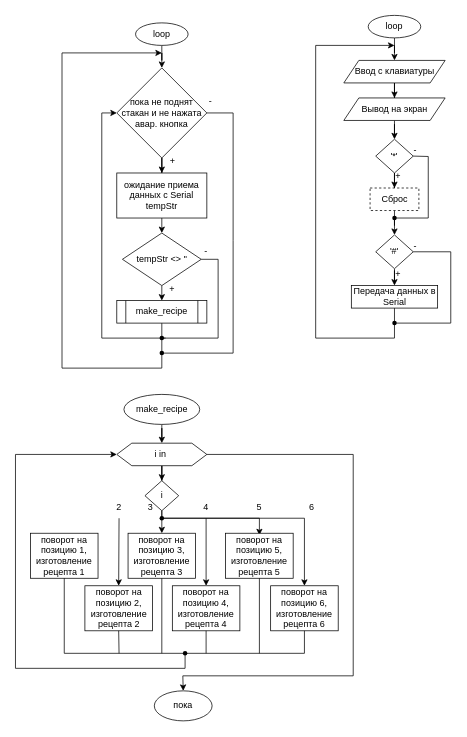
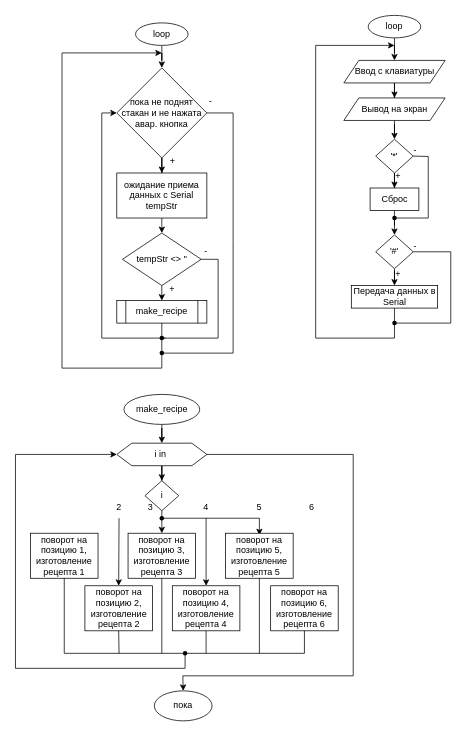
(394, 199) -> (394, 199)
(304, 527) -> none
